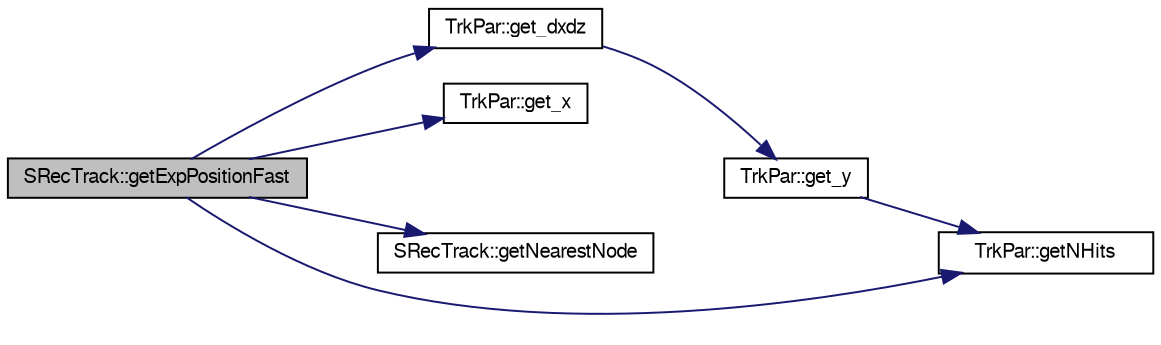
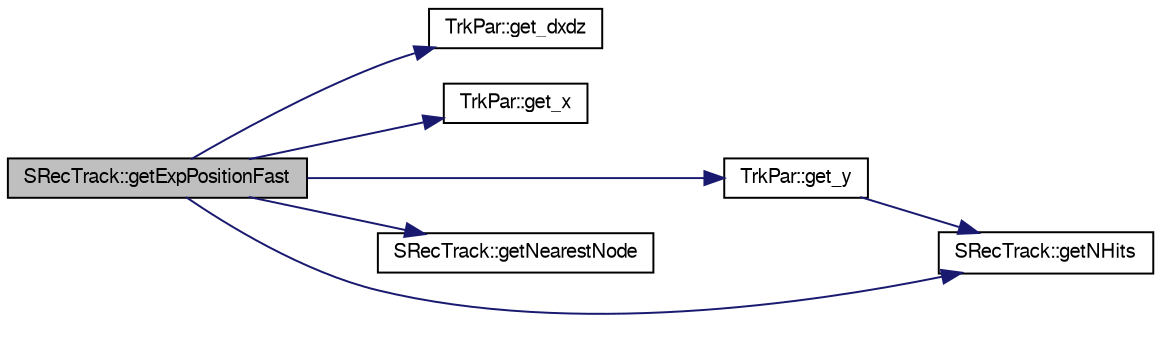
(688, 86) -> (506, 178)
(1046, 253) -> (1046, 253)
